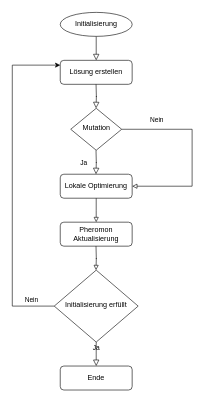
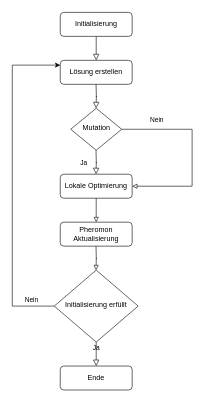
(96, 24) -> (96, 24)
